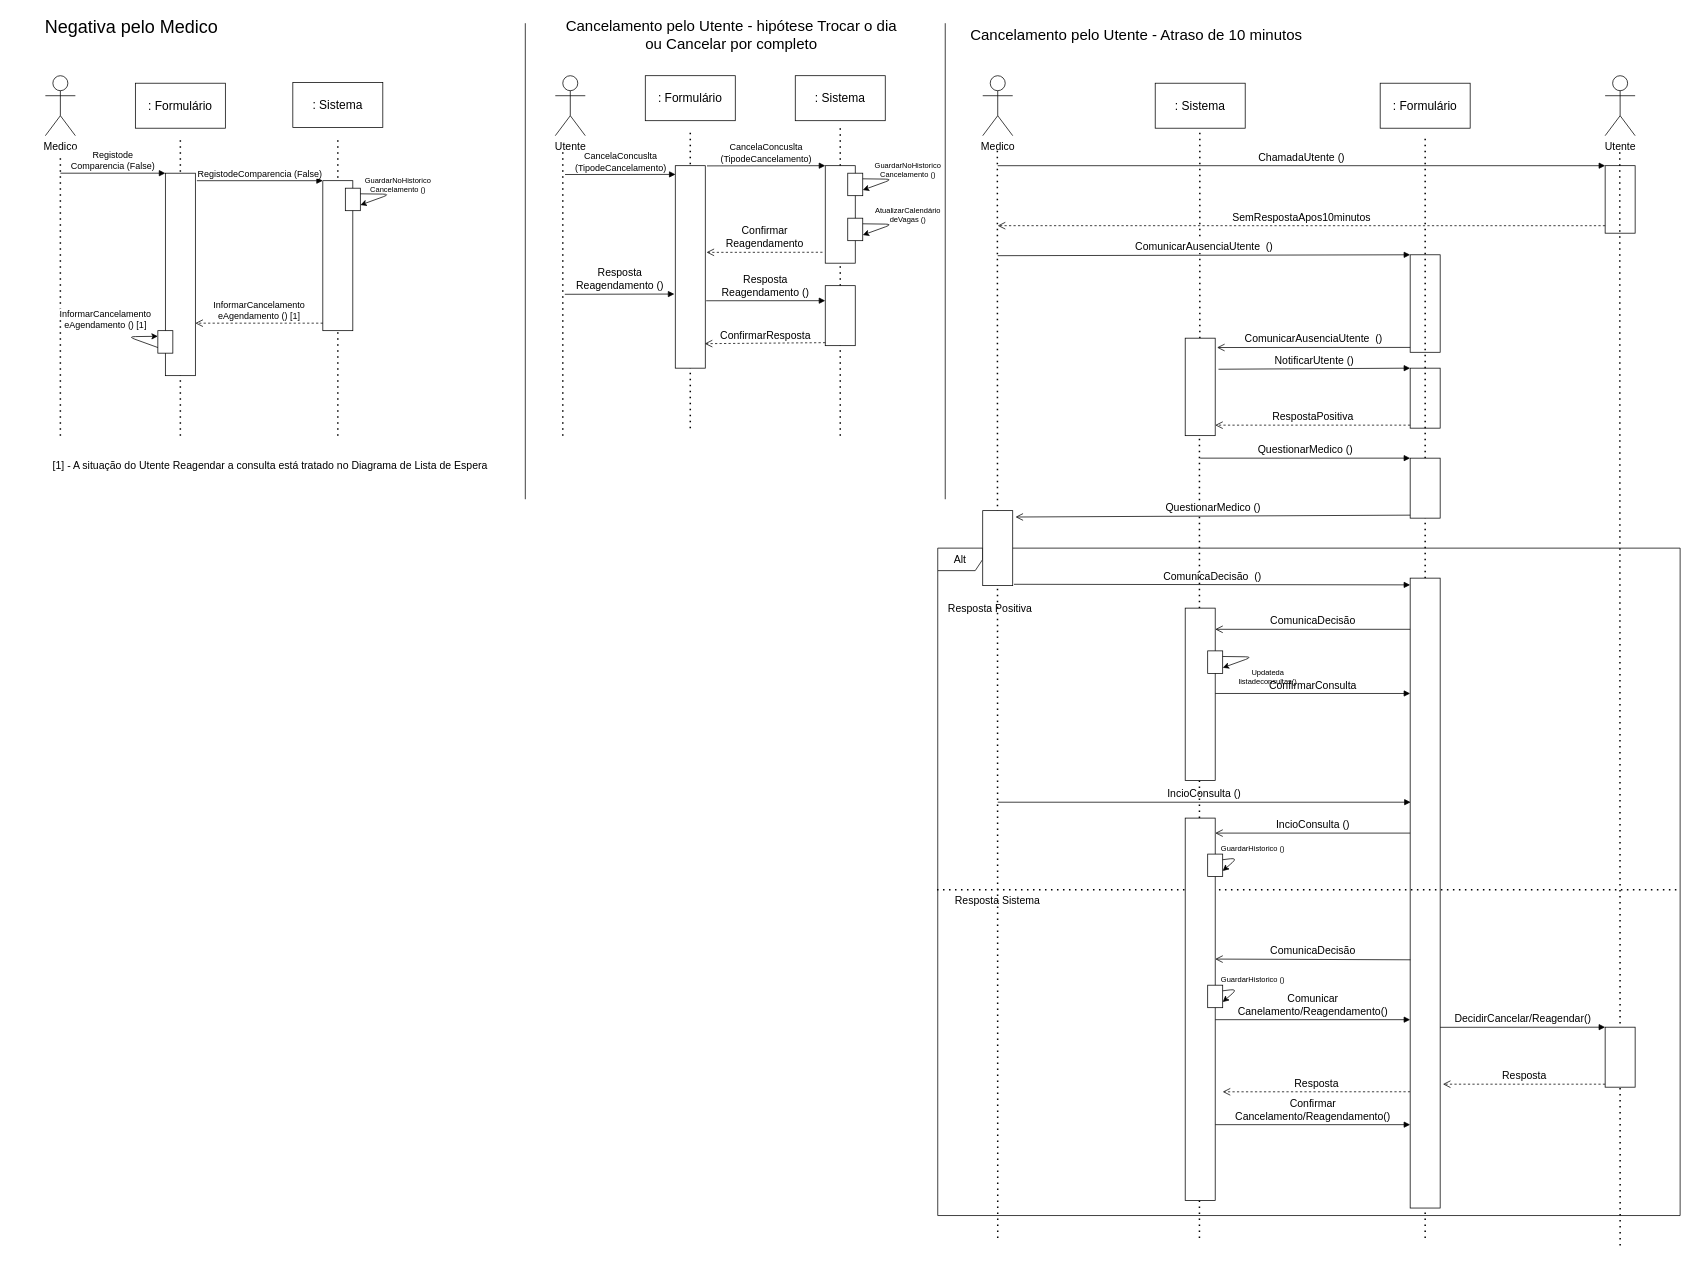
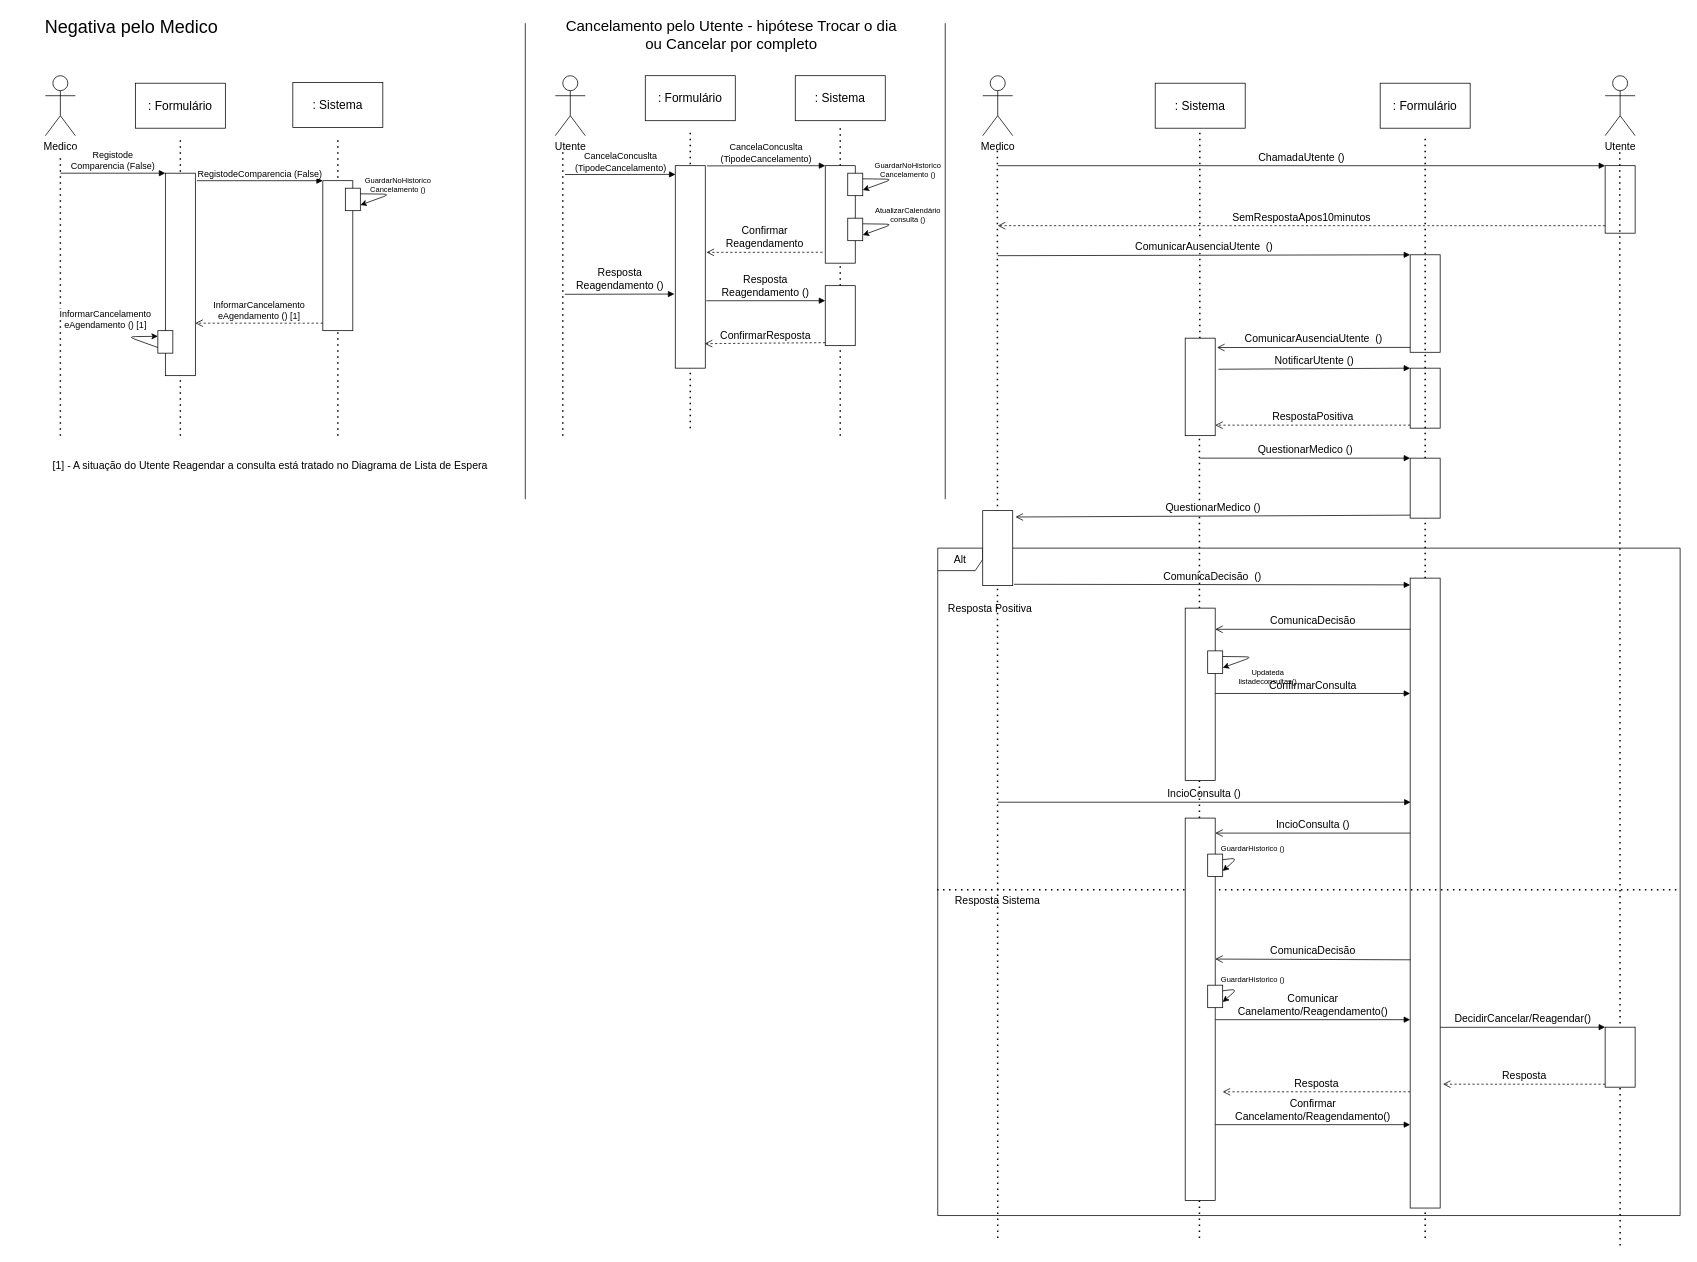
(1137, 34) -> none
(908, 214) -> (908, 214)
